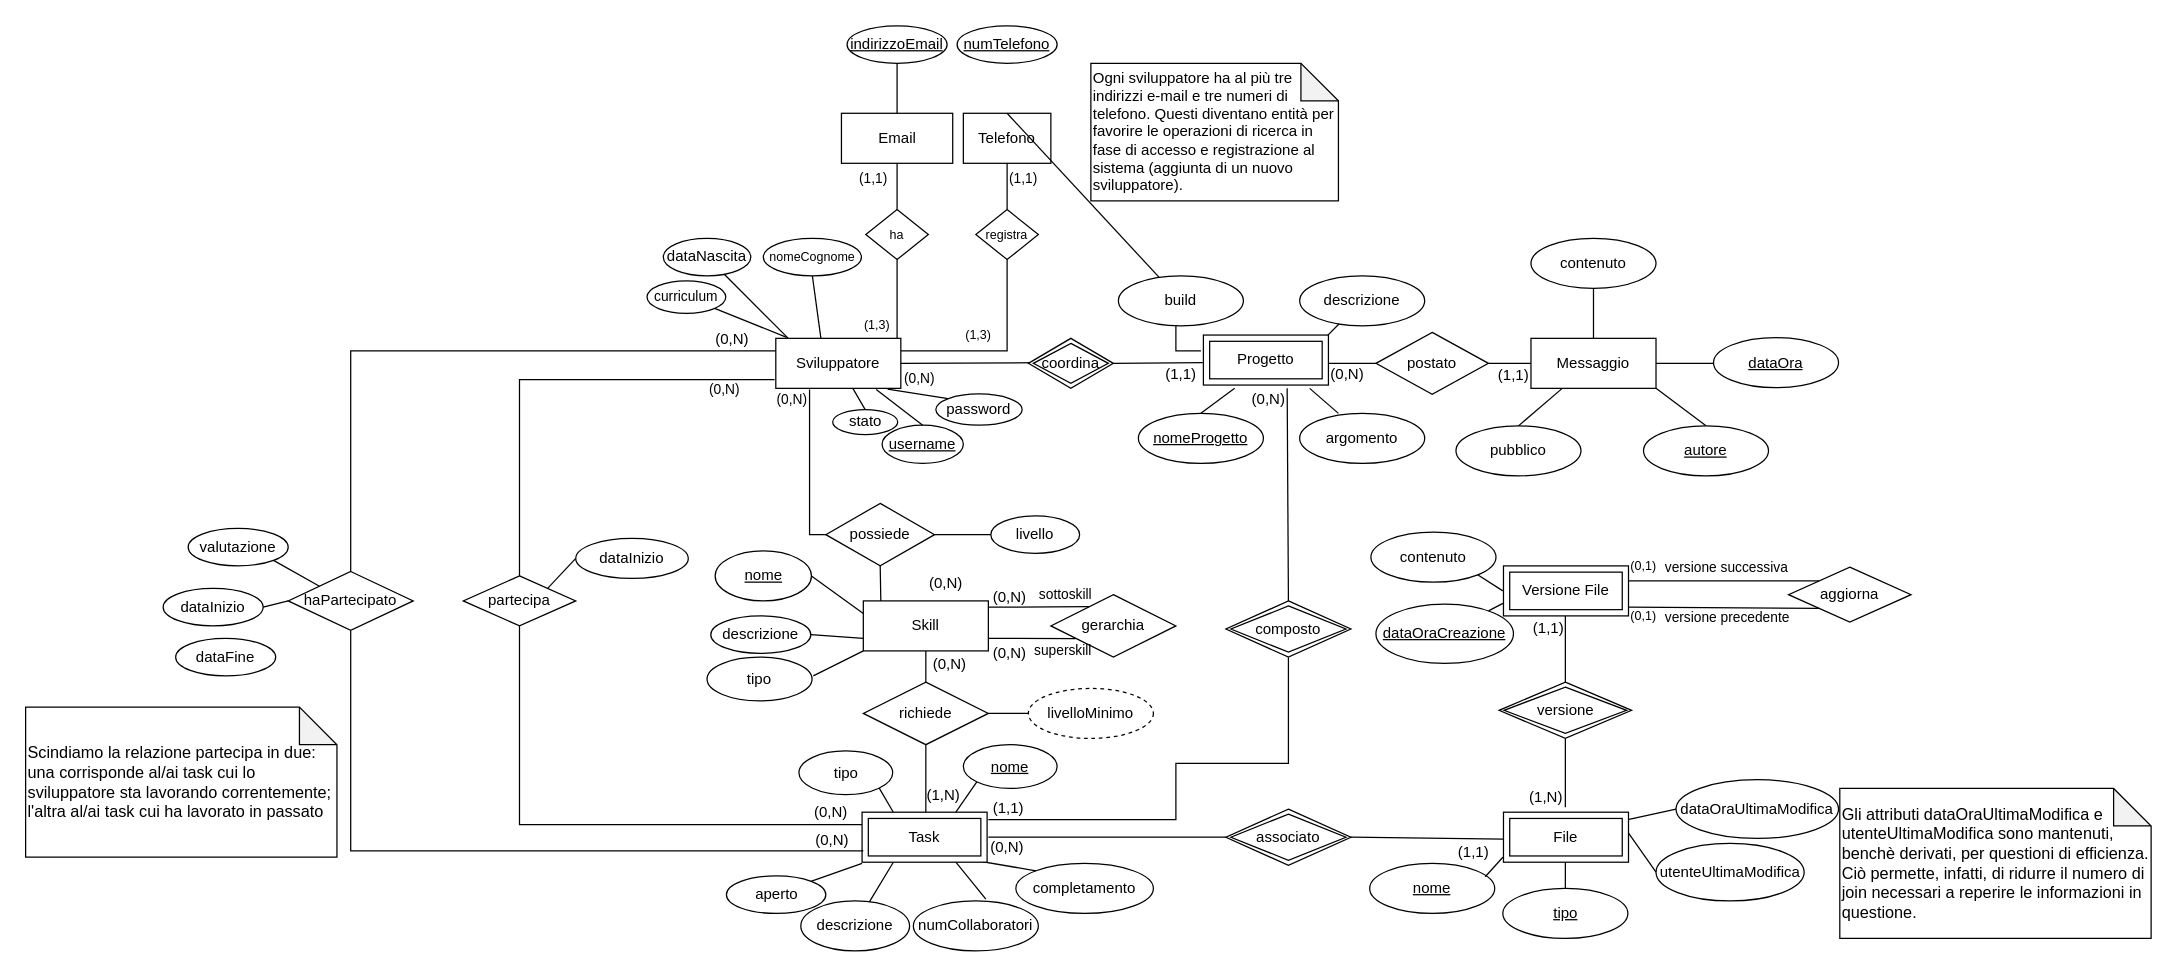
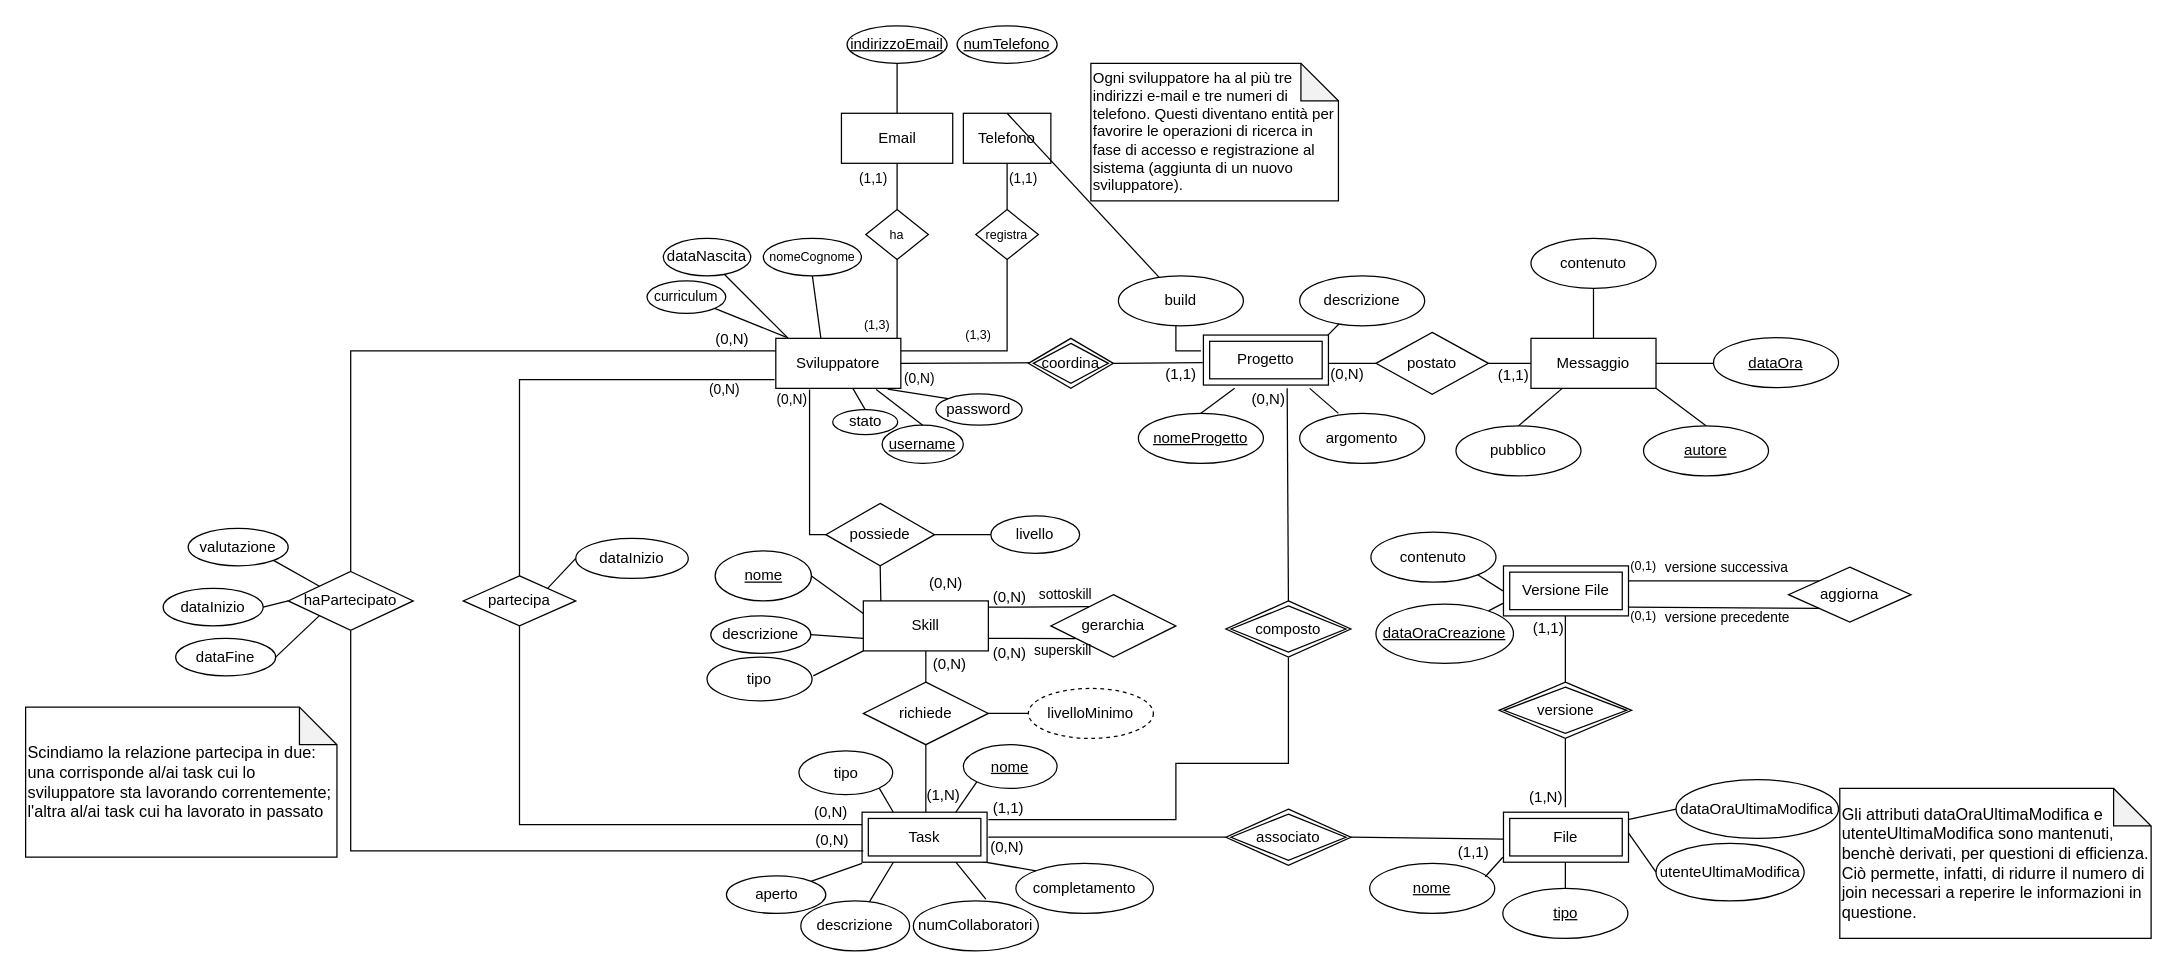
none -> (298, 636)
